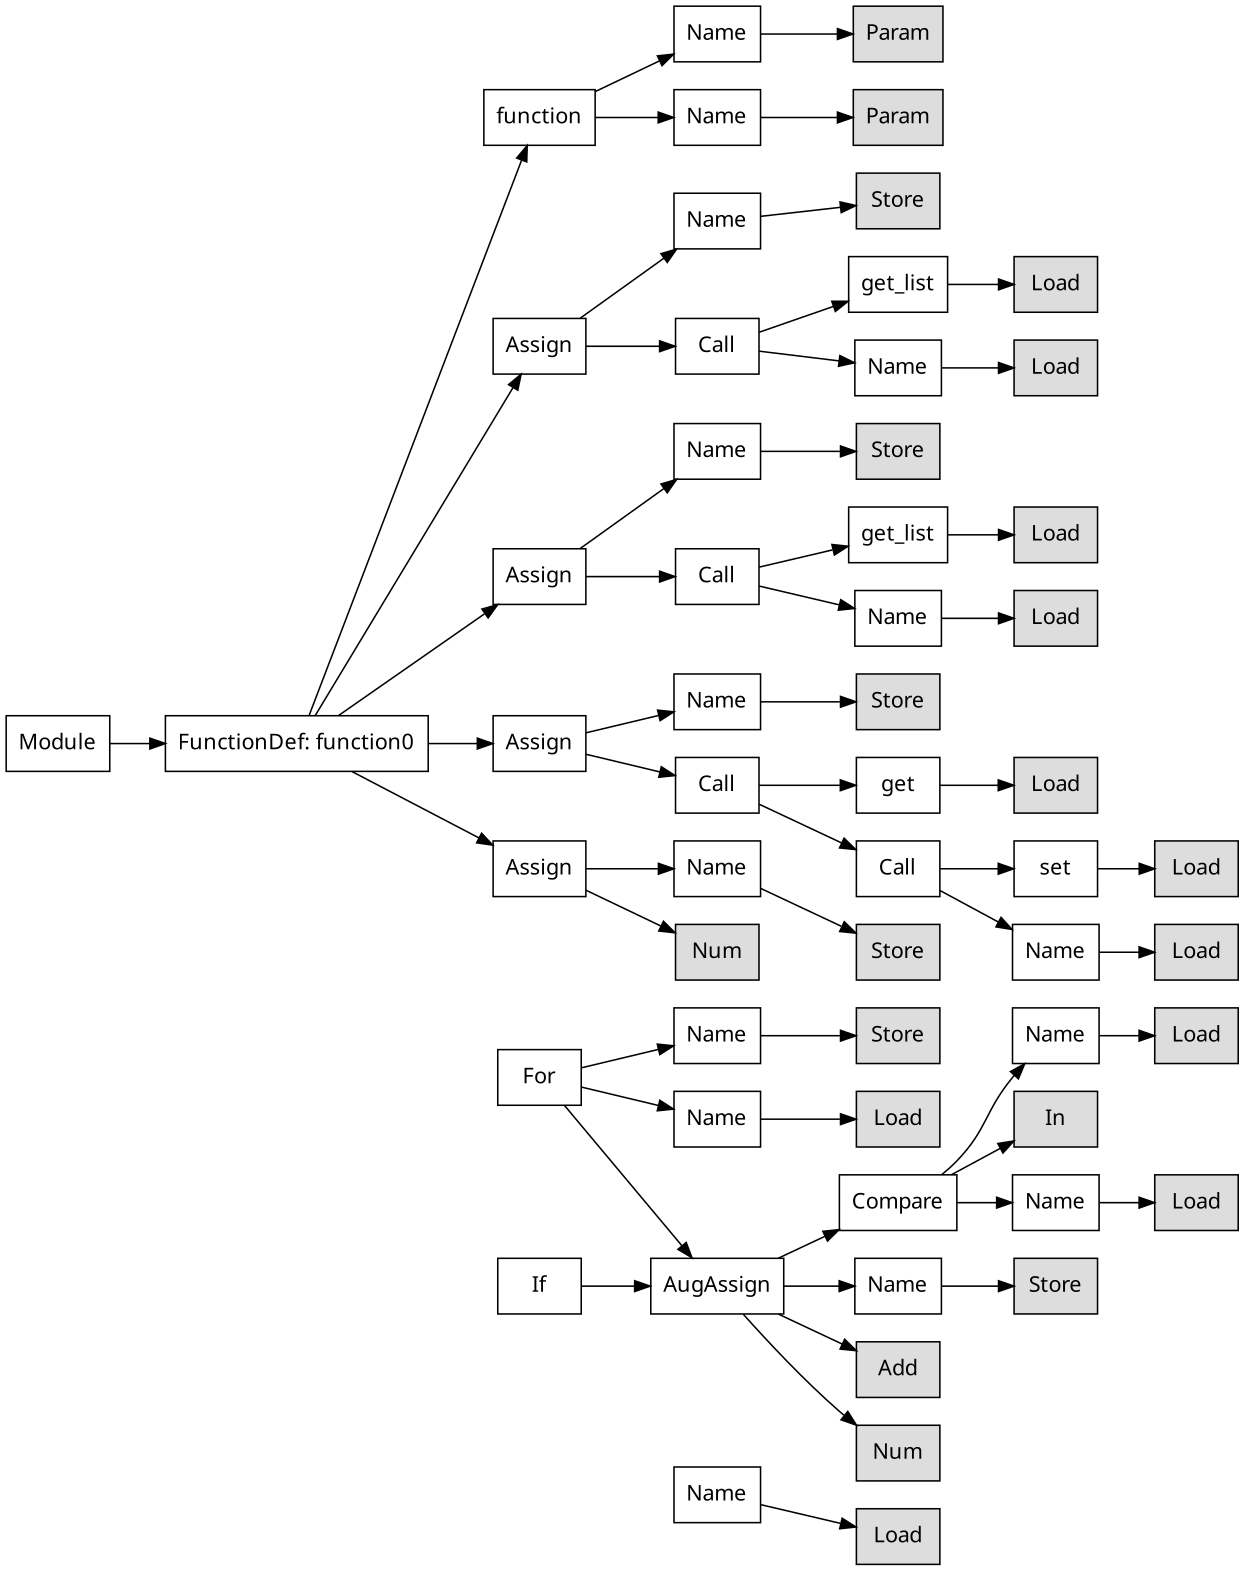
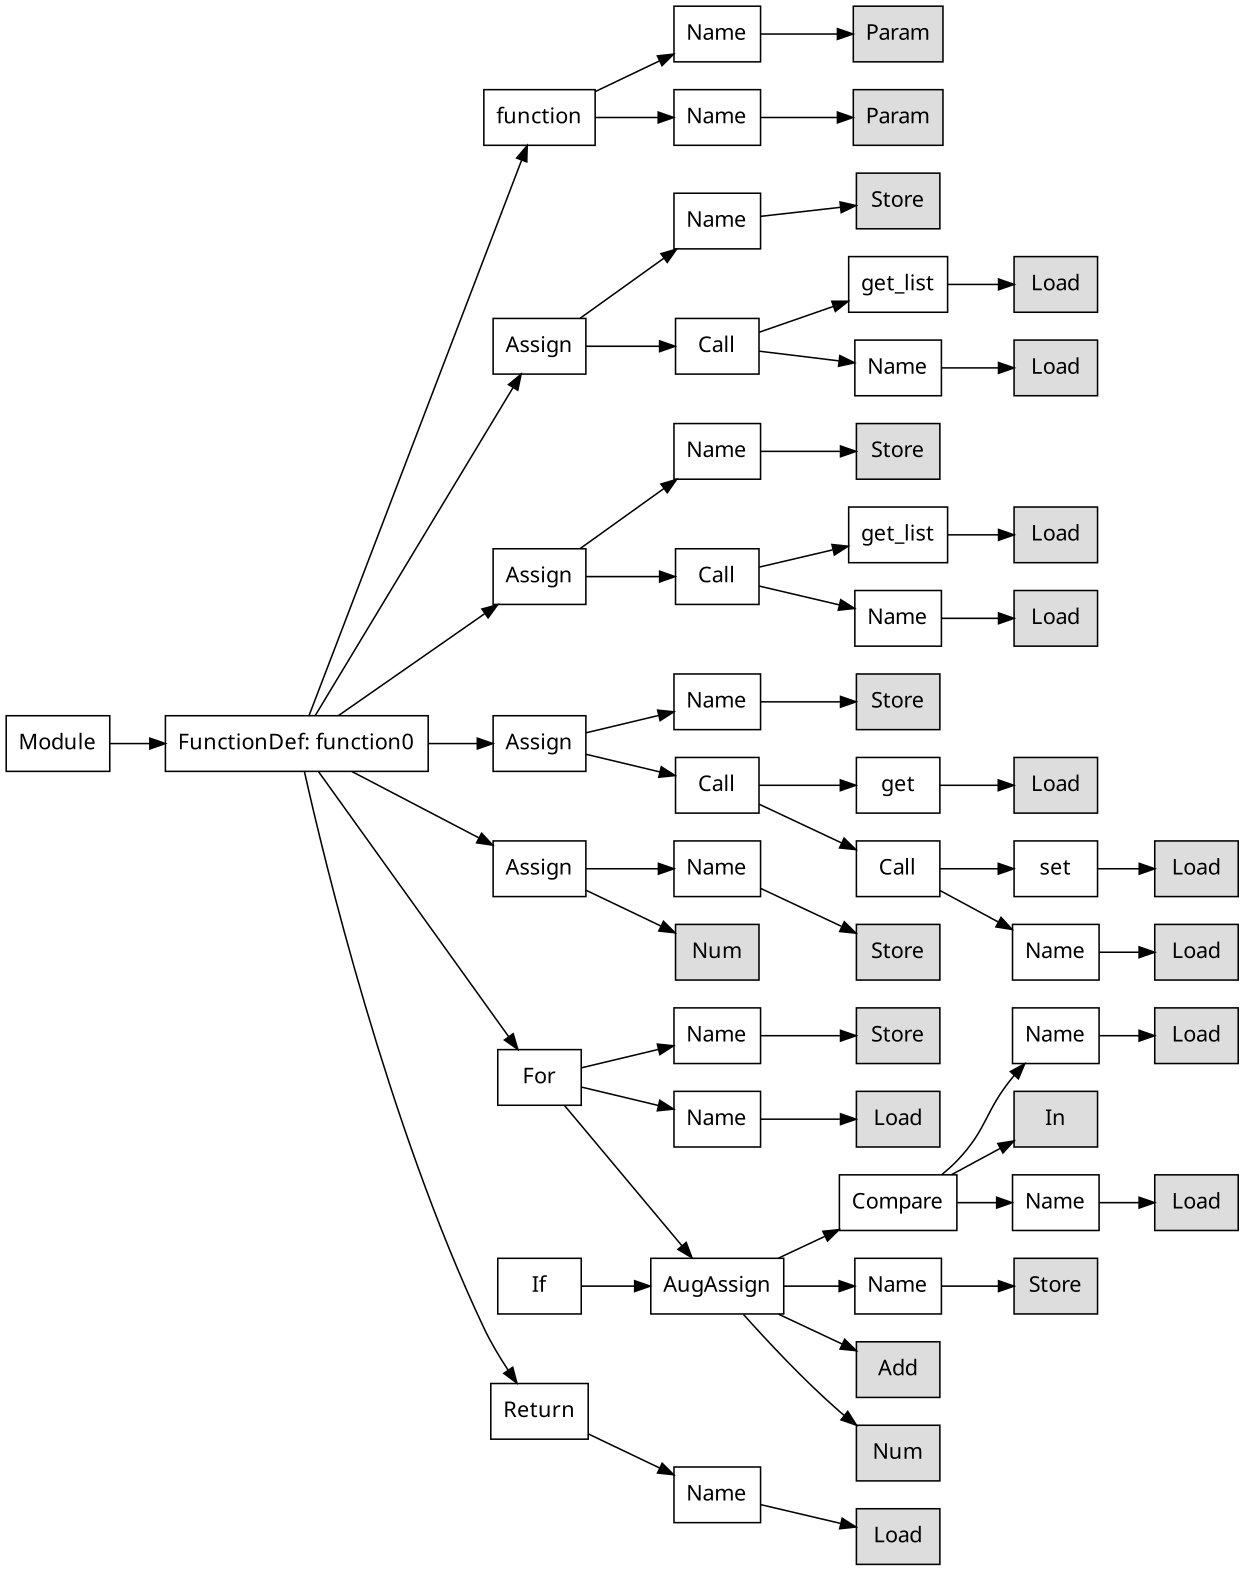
none -> (413, 904)
none -> (539, 1411)
